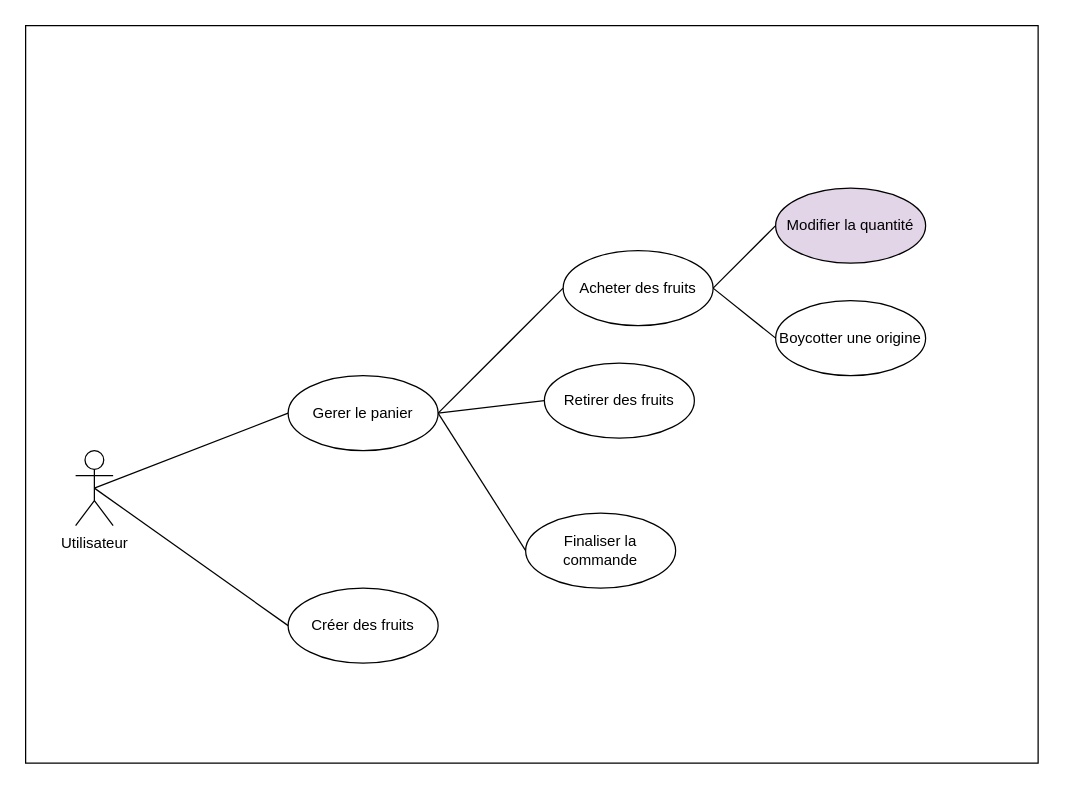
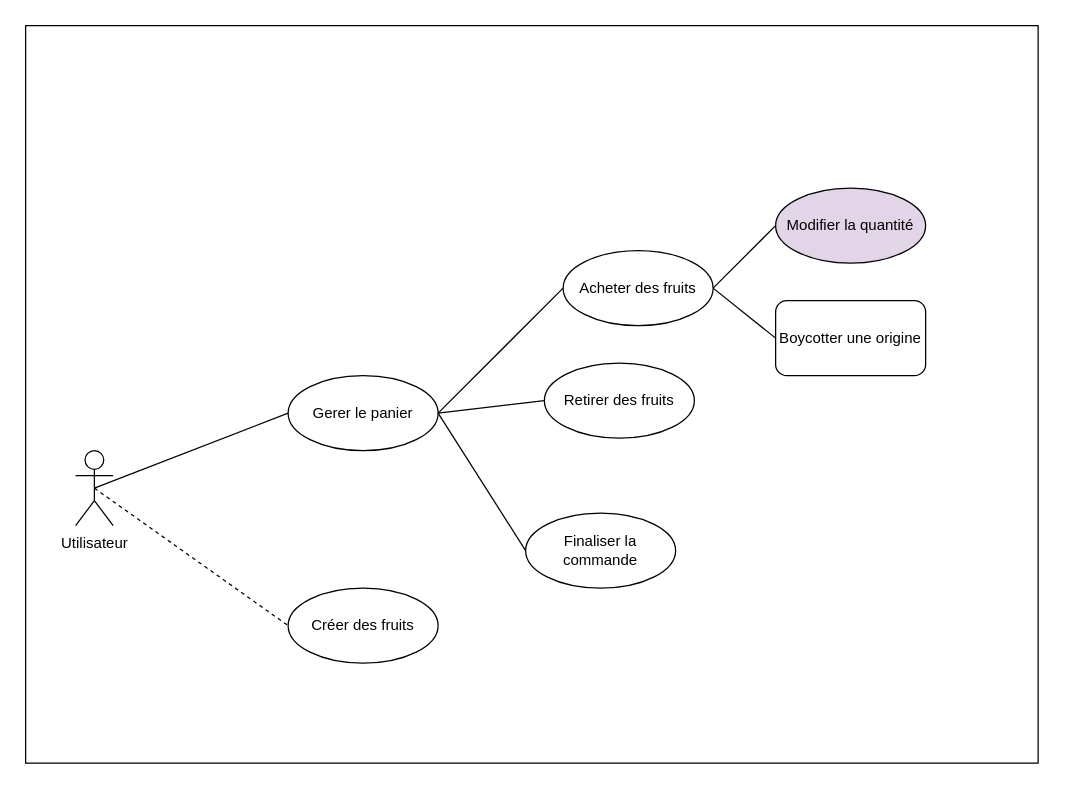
(851, 338) -> (851, 338)
(191, 557) -> (191, 557)
